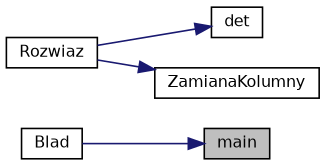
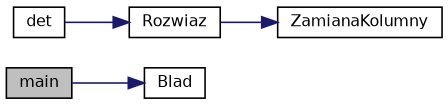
(146, 37) -> (89, 22)
(135, 144) -> (100, 83)
